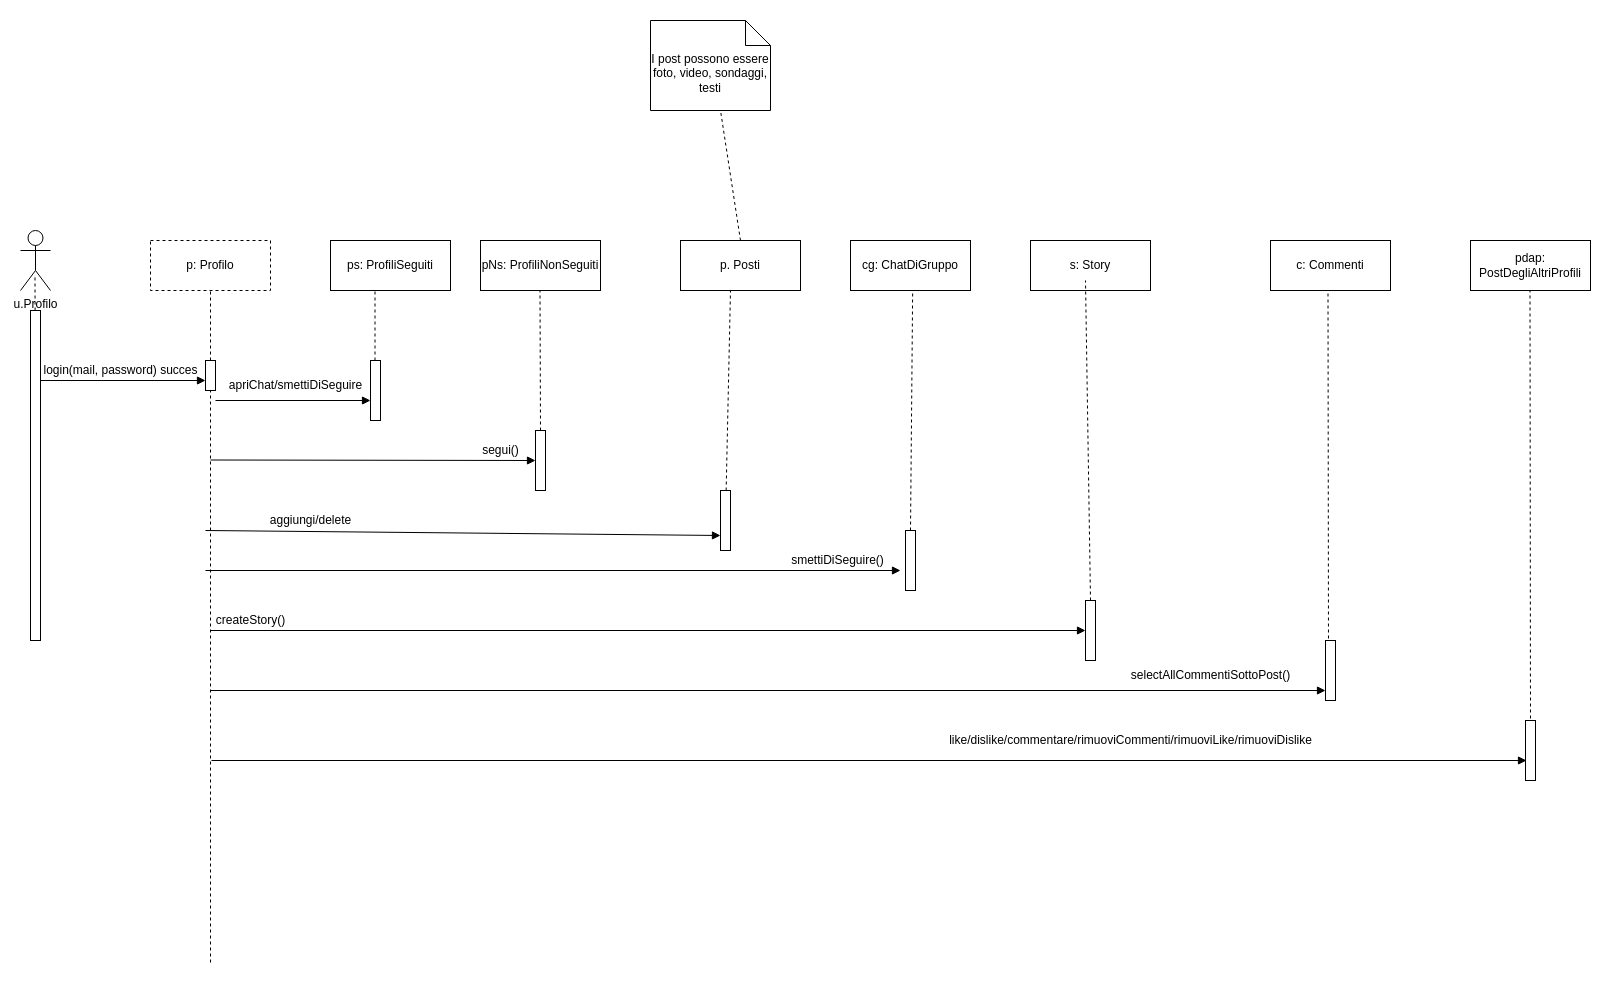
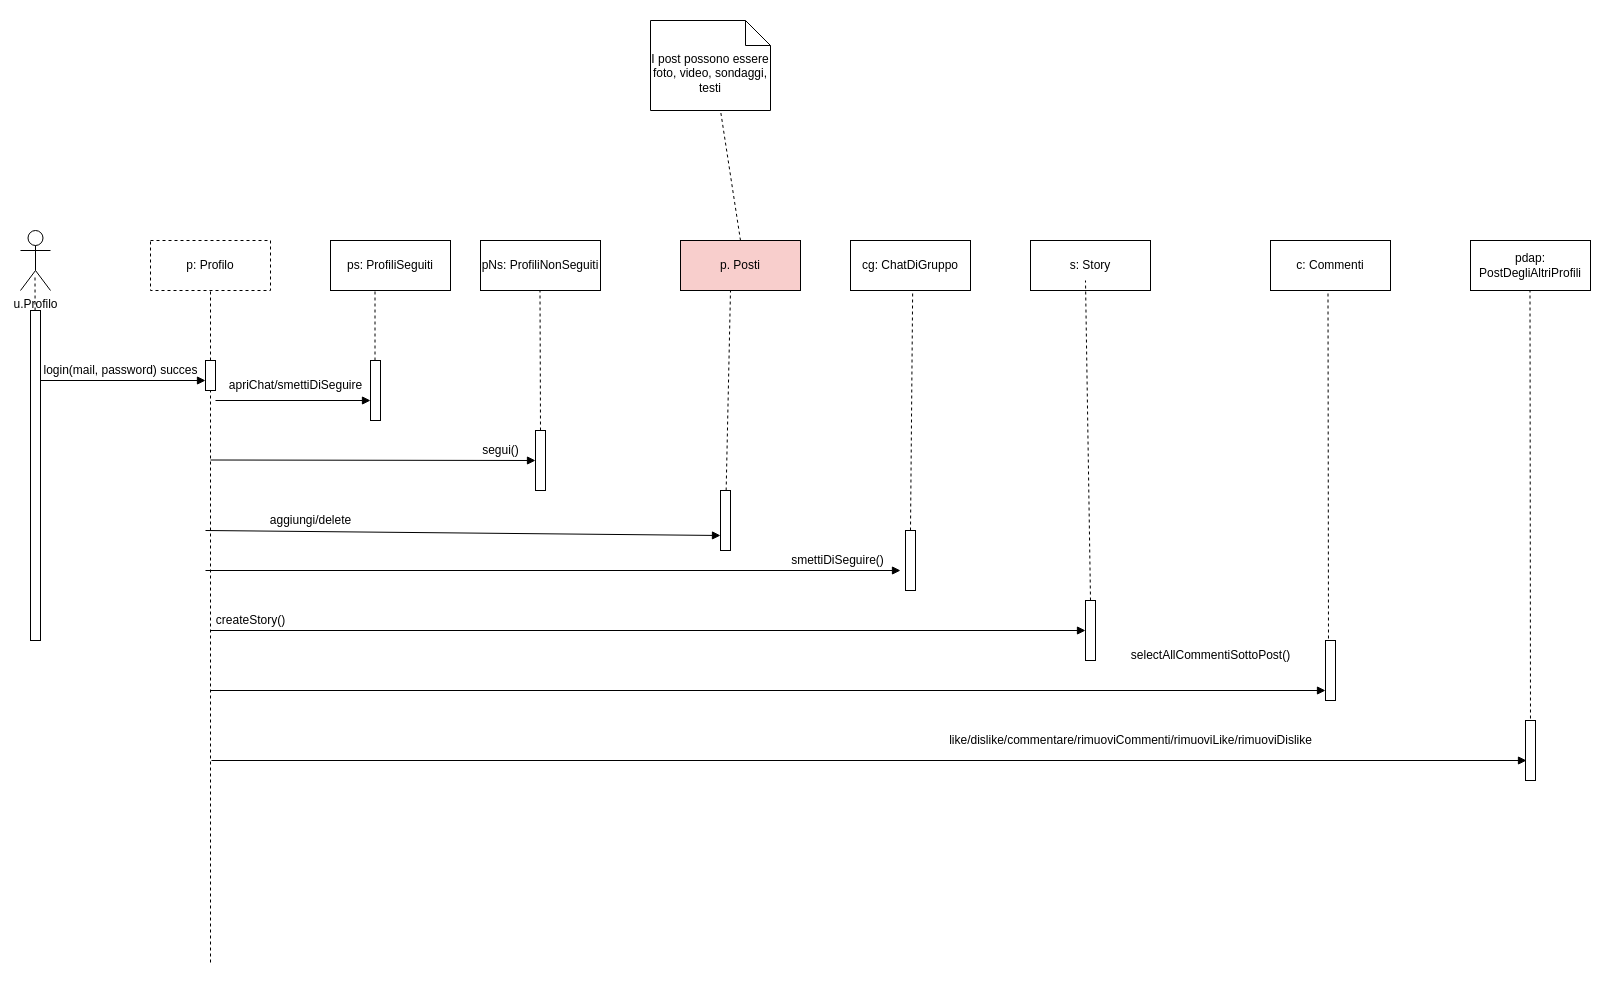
(741, 266) -> (741, 266)
(1211, 676) -> (1211, 656)
